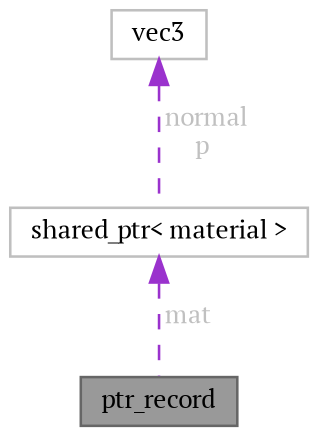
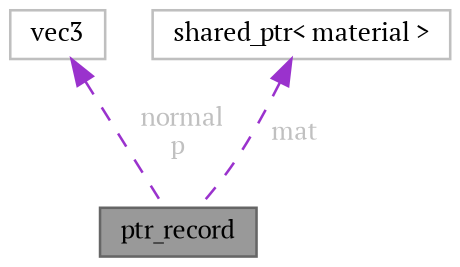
(159, 147) -> (125, 145)
